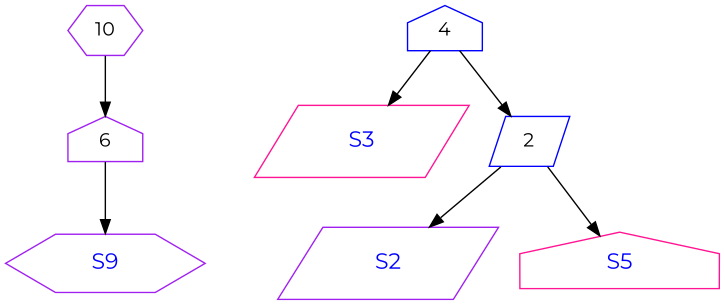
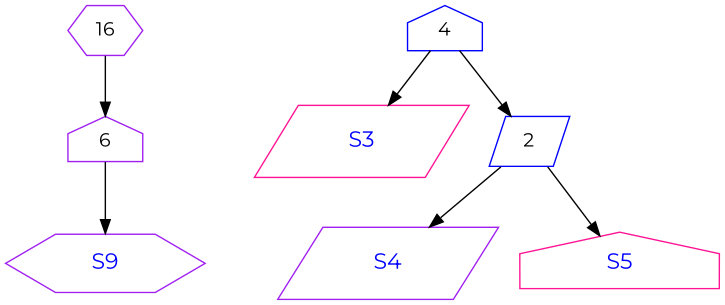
(105, 30) -> (105, 30)
(388, 263) -> (388, 263)
